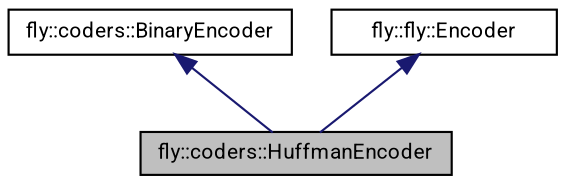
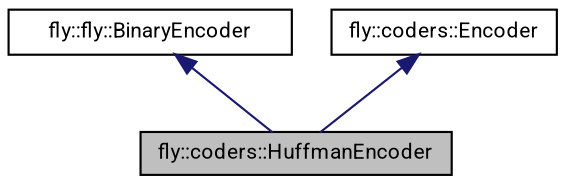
(150, 32) -> (150, 32)
(444, 32) -> (444, 32)
